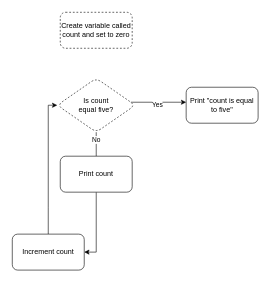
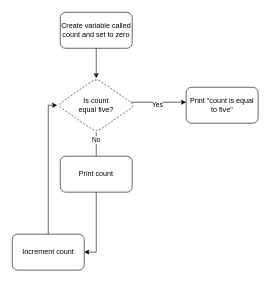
(96, 30) -> (96, 30)
none -> (96, 72)
